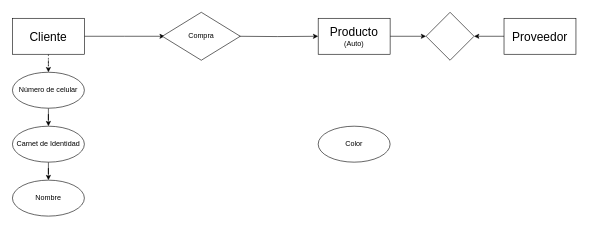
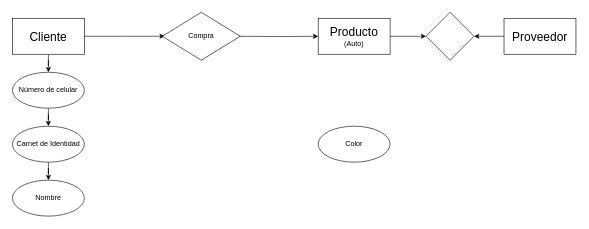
(48, 65) -> (48, 65)
